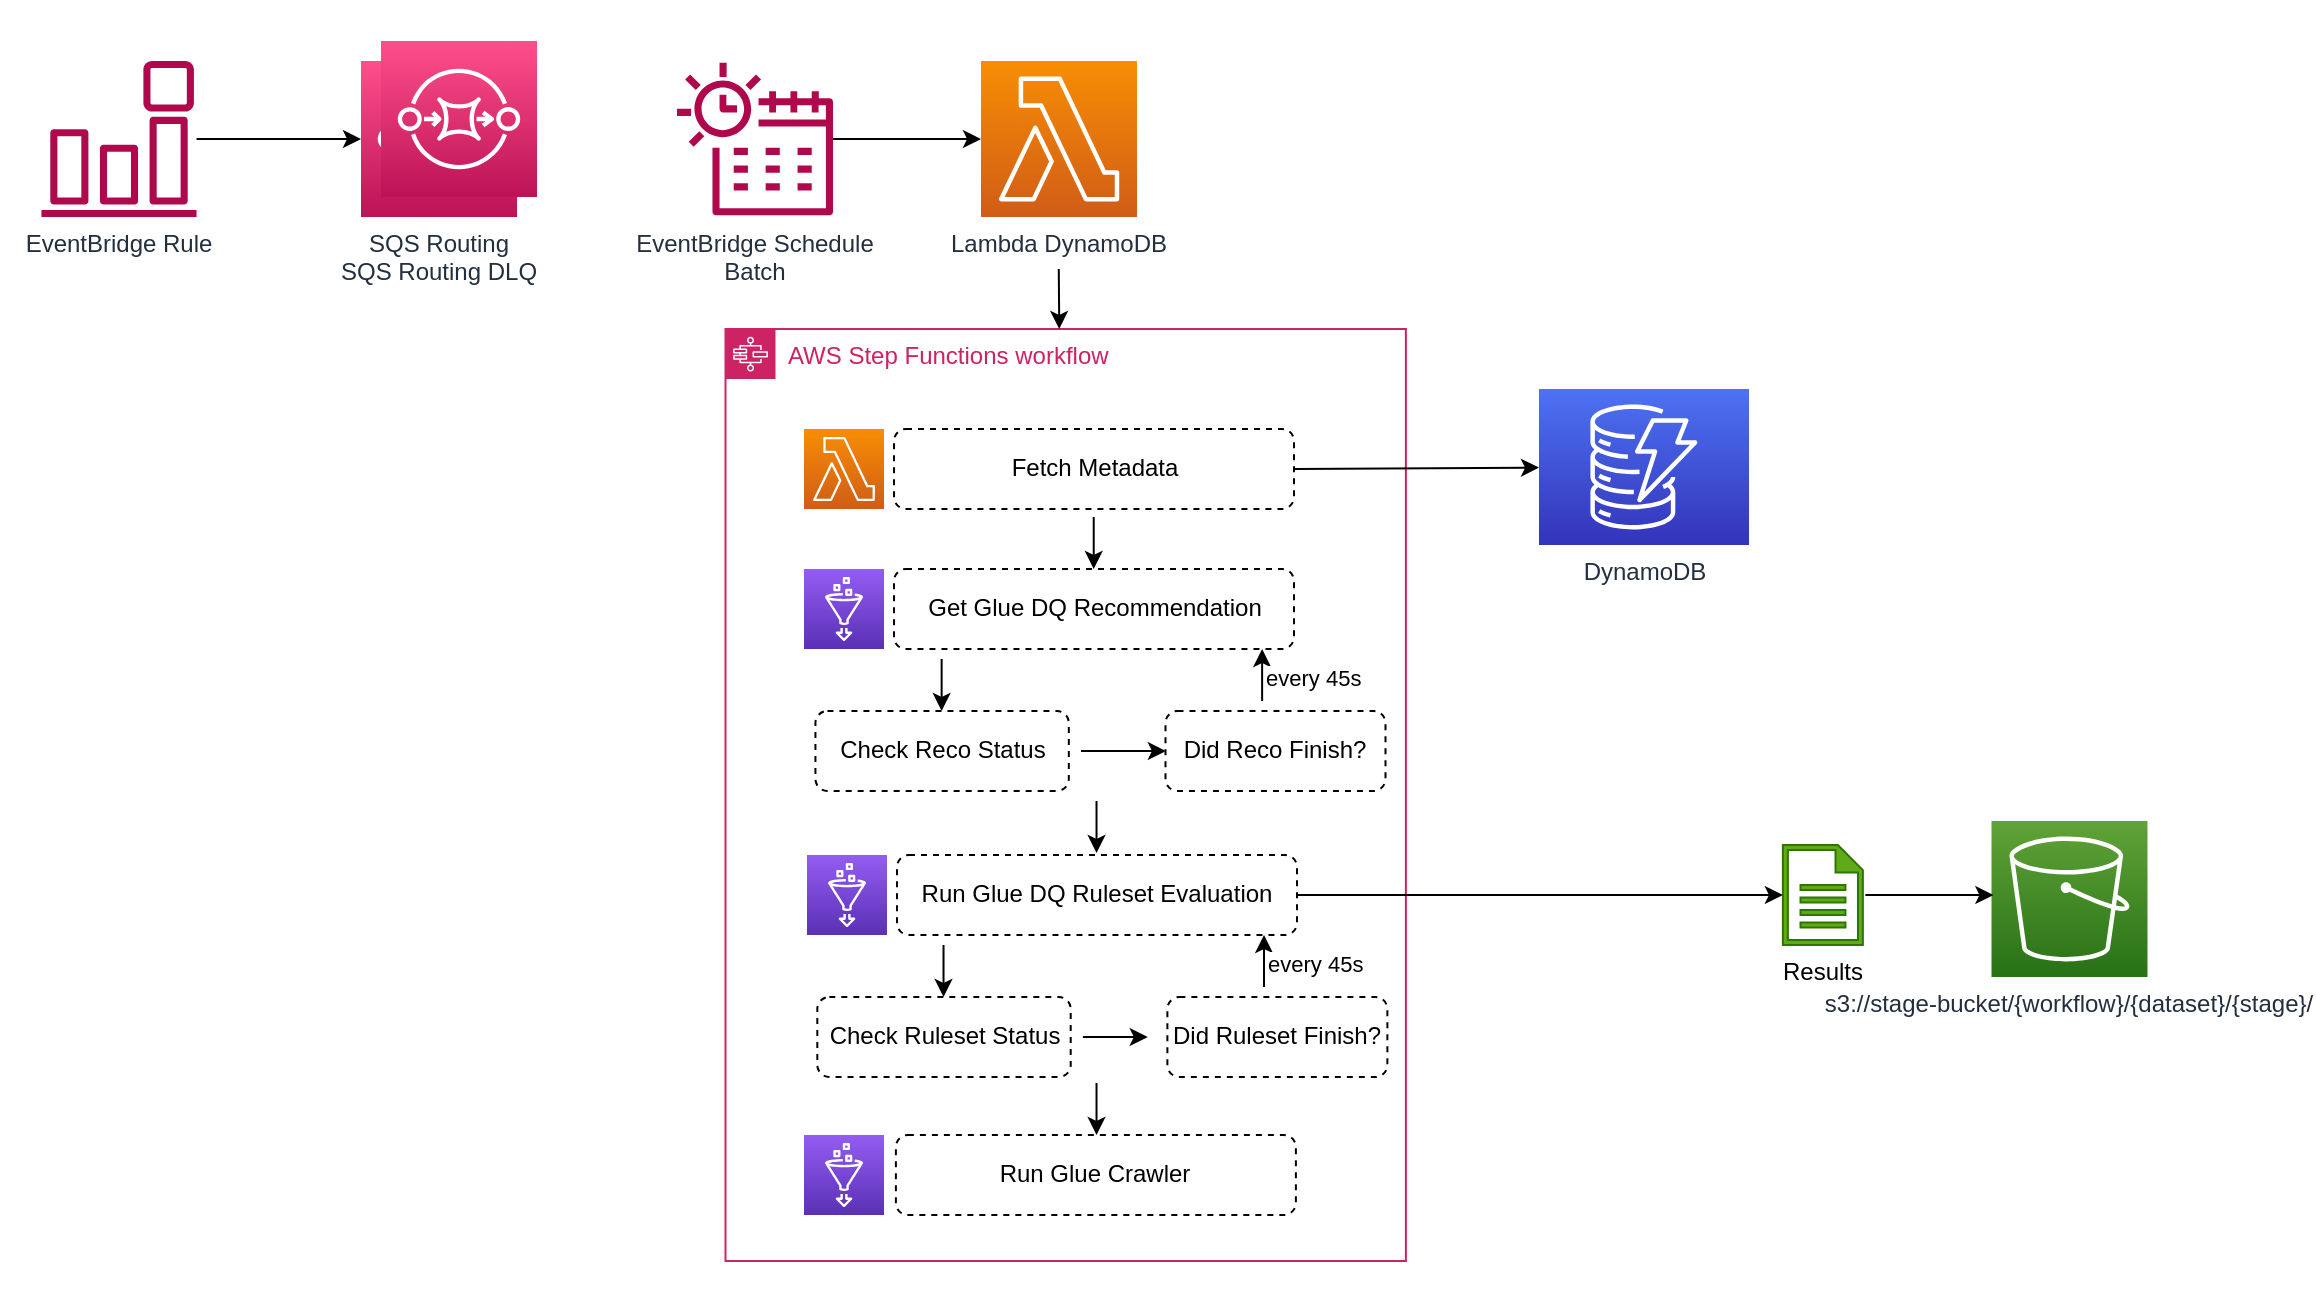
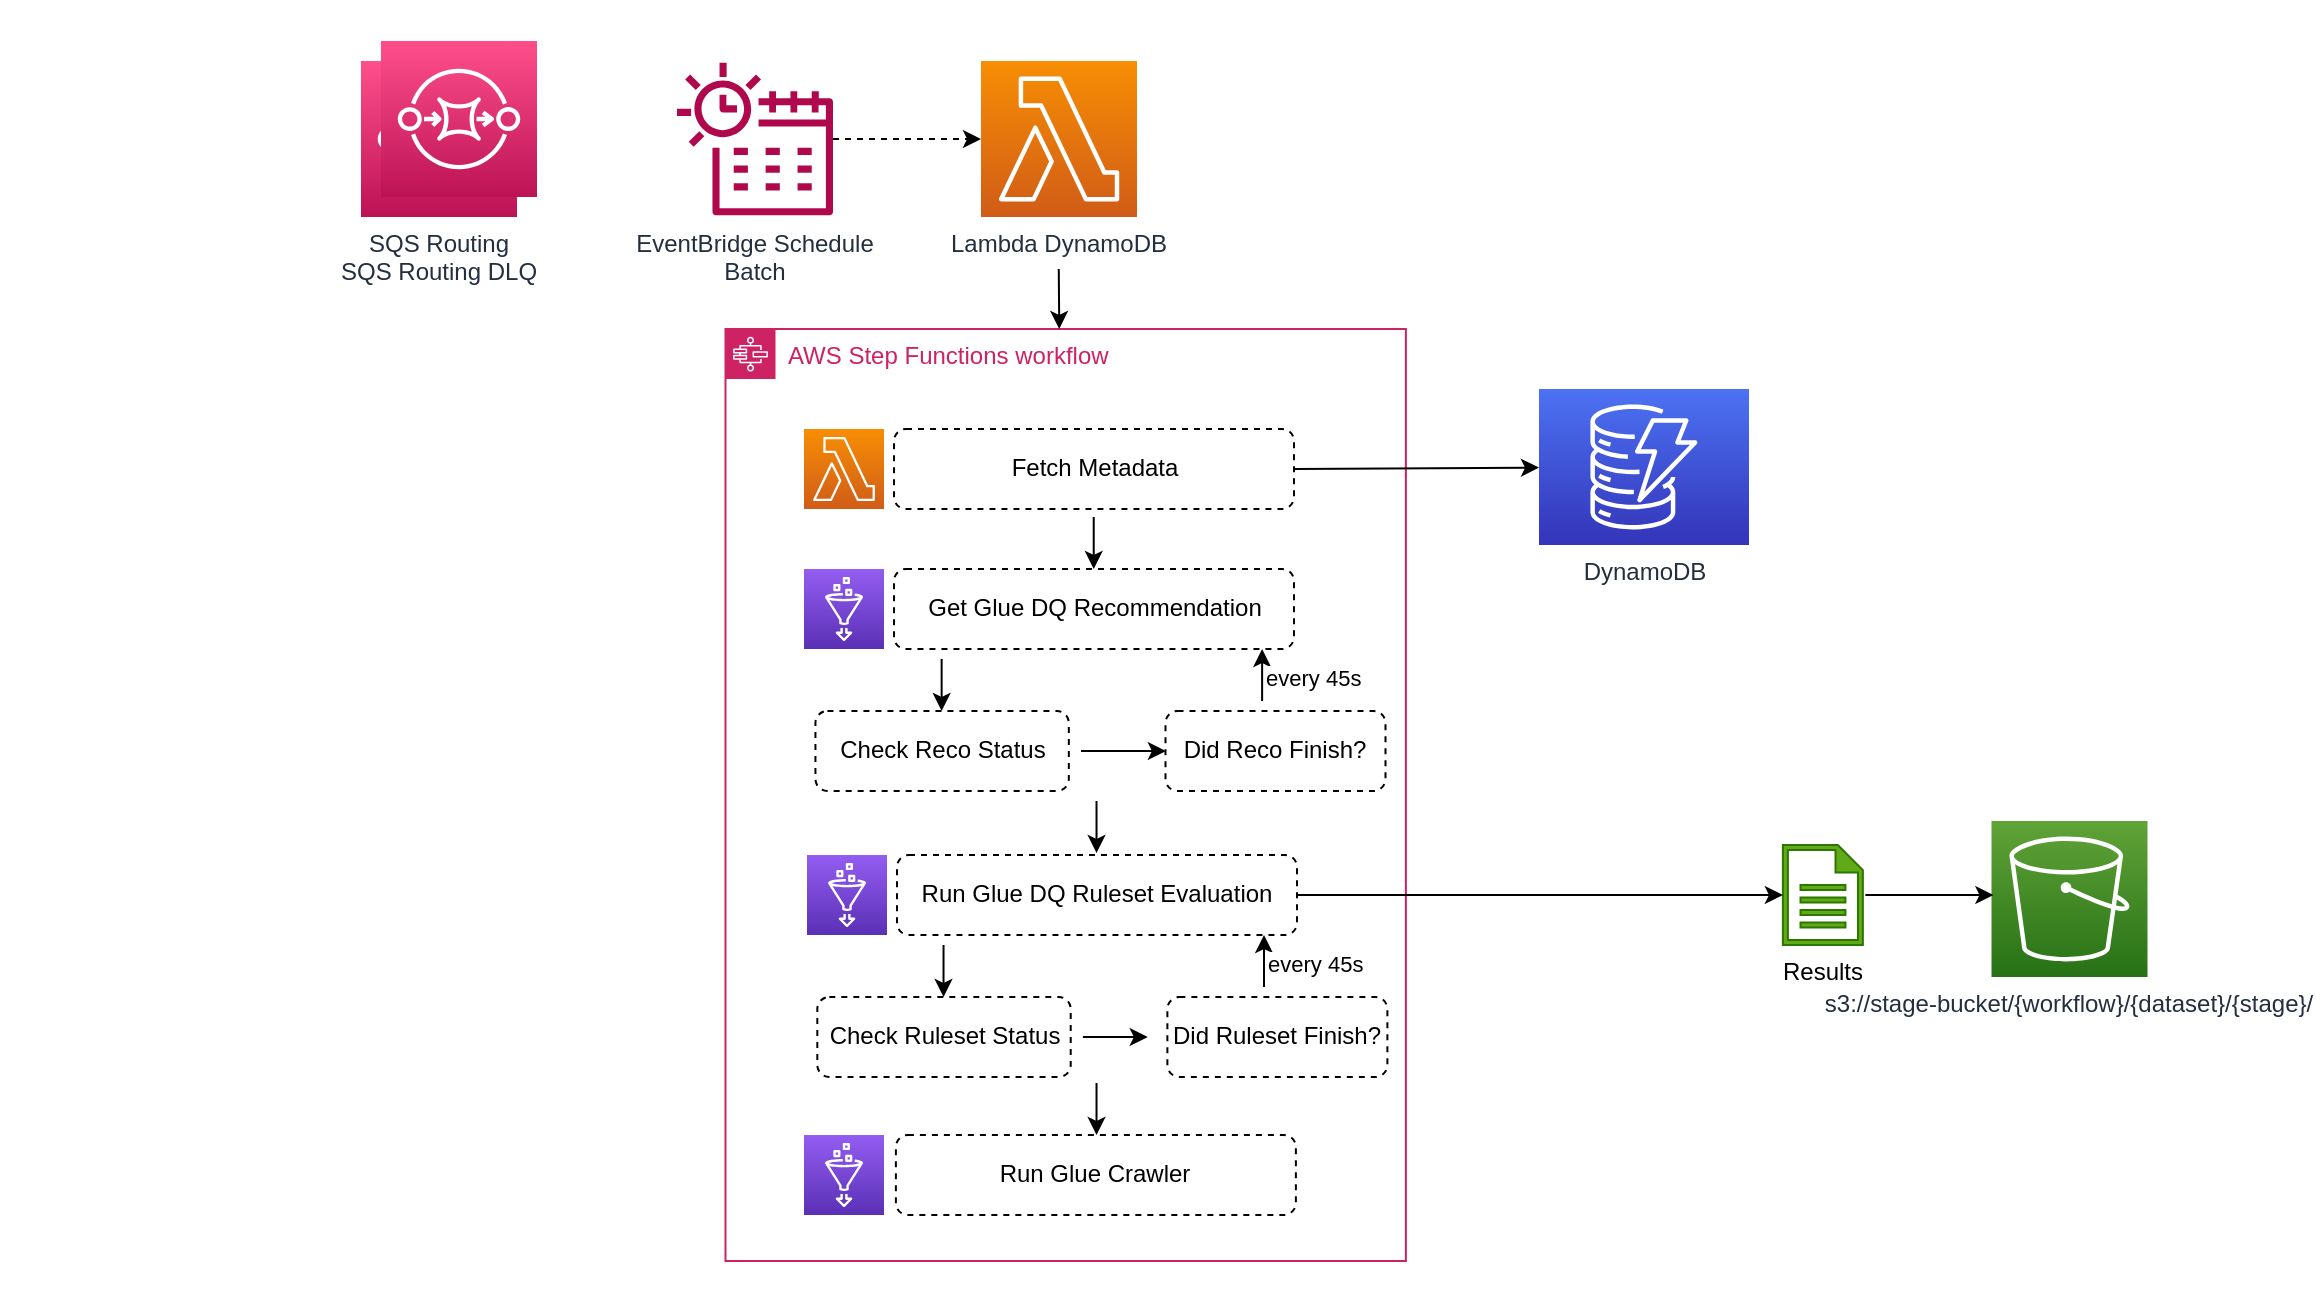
(119, 139) -> none
(272, 139) -> none
(901, 139) -> (901, 139)
